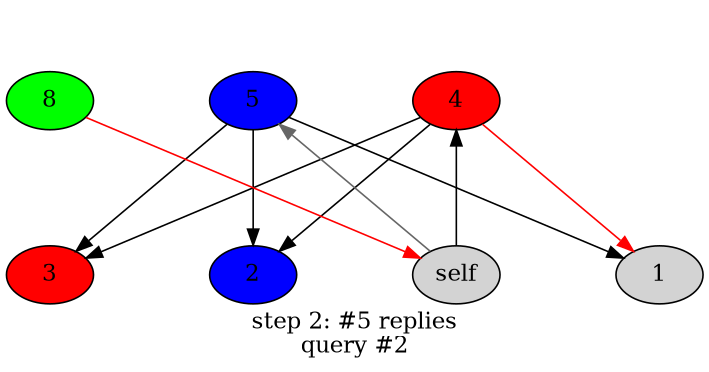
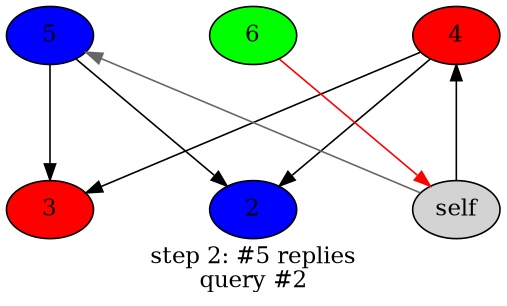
(50, 101) -> (253, 35)
(660, 275) -> none
